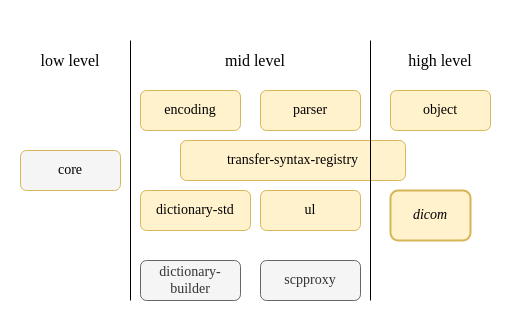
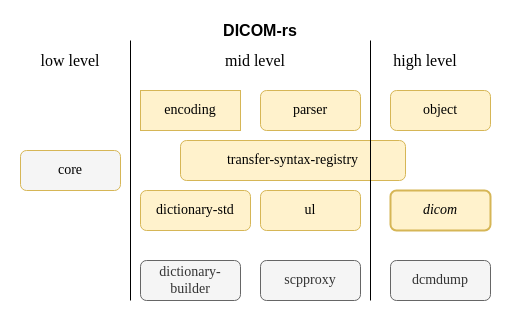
none -> (261, 31)
(441, 61) -> (426, 61)
(191, 111) -> (191, 111)
(431, 216) -> (441, 211)
none -> (441, 281)
